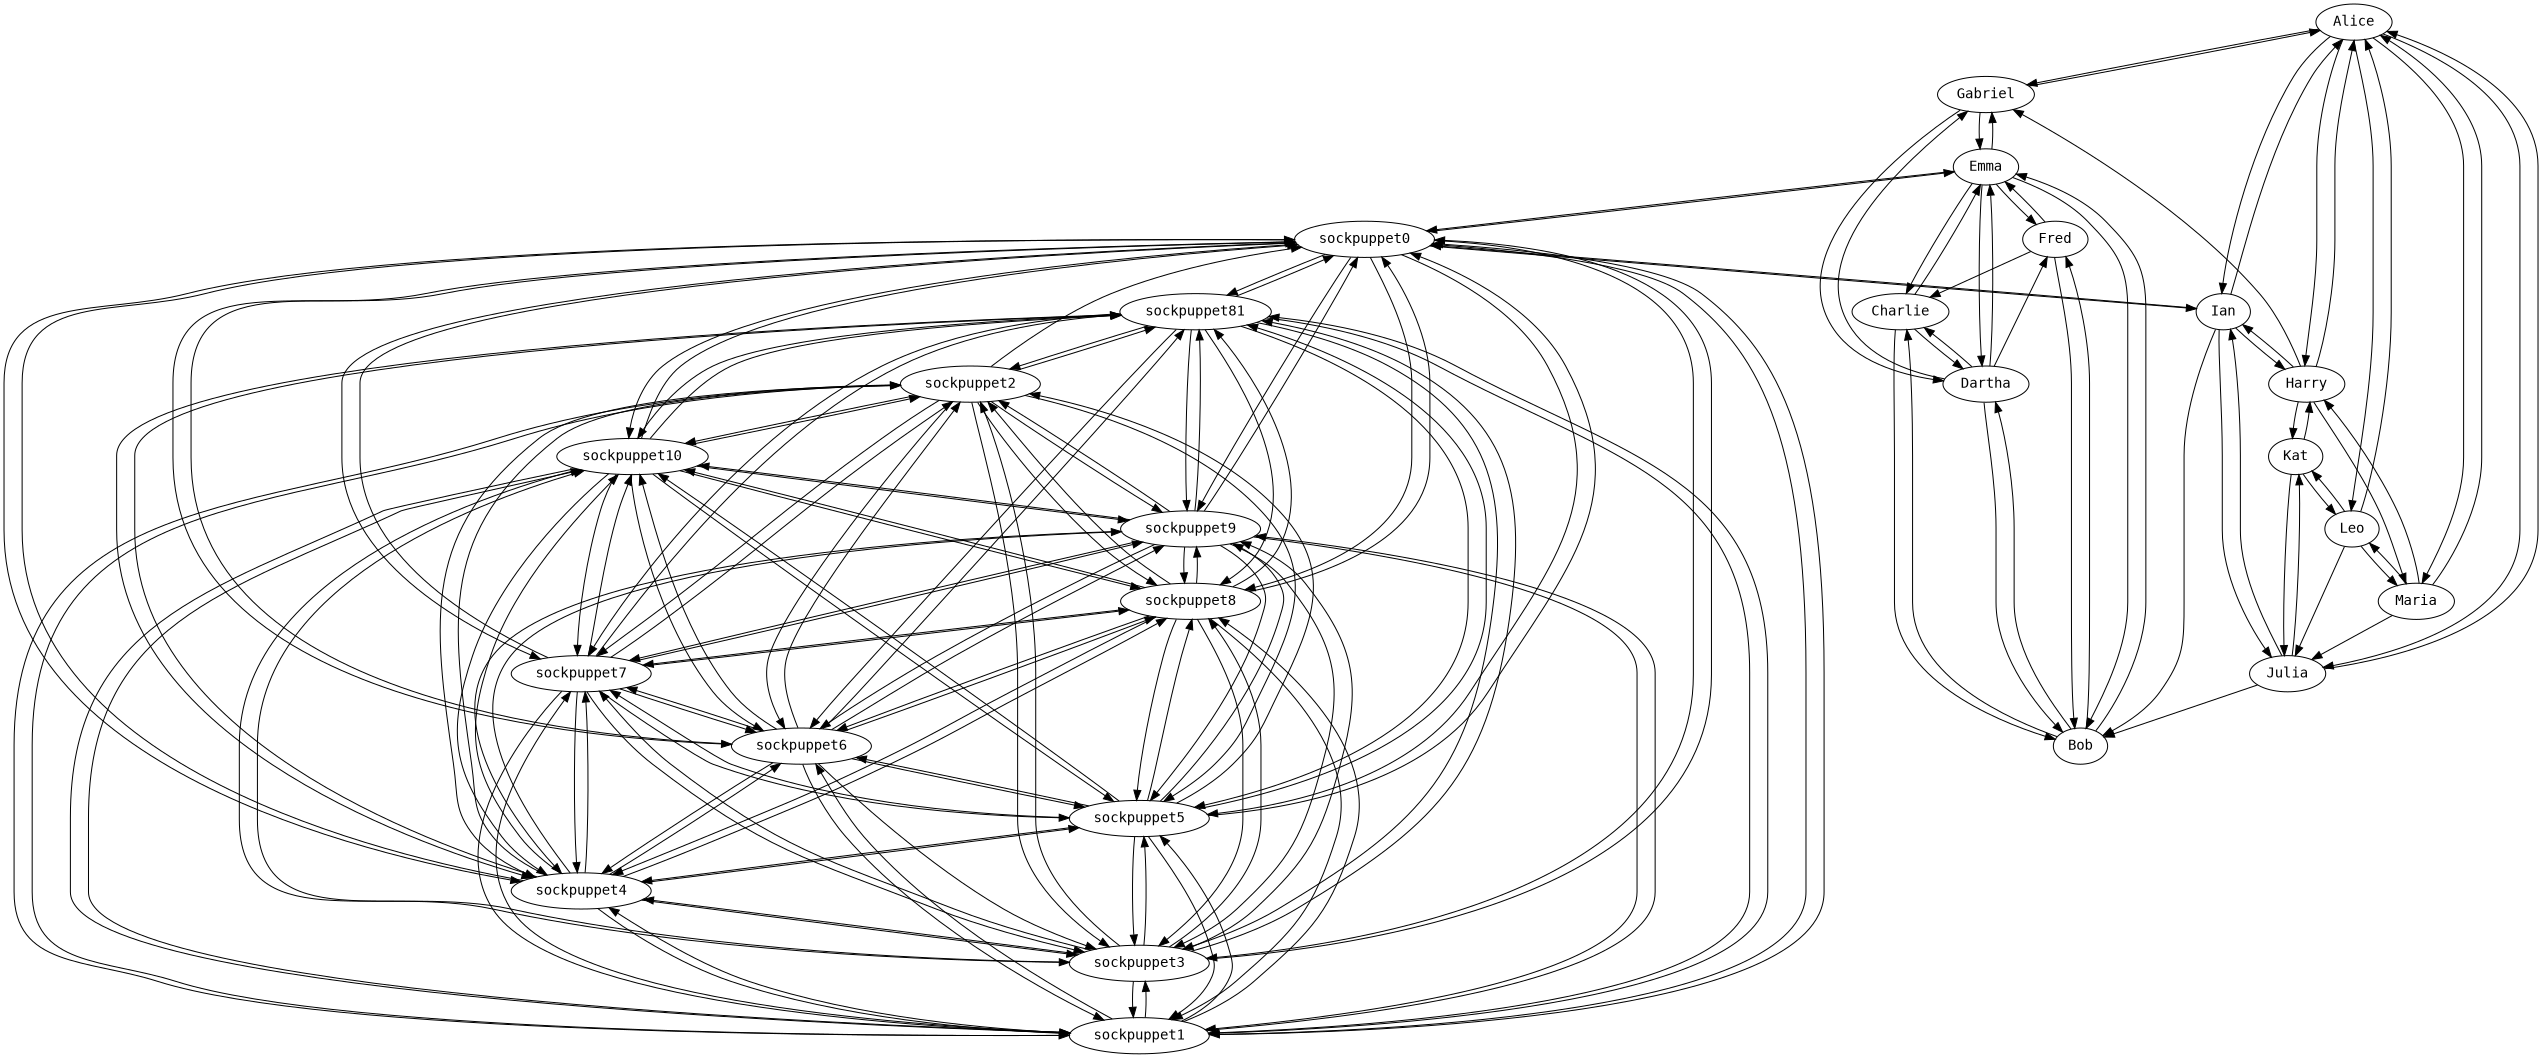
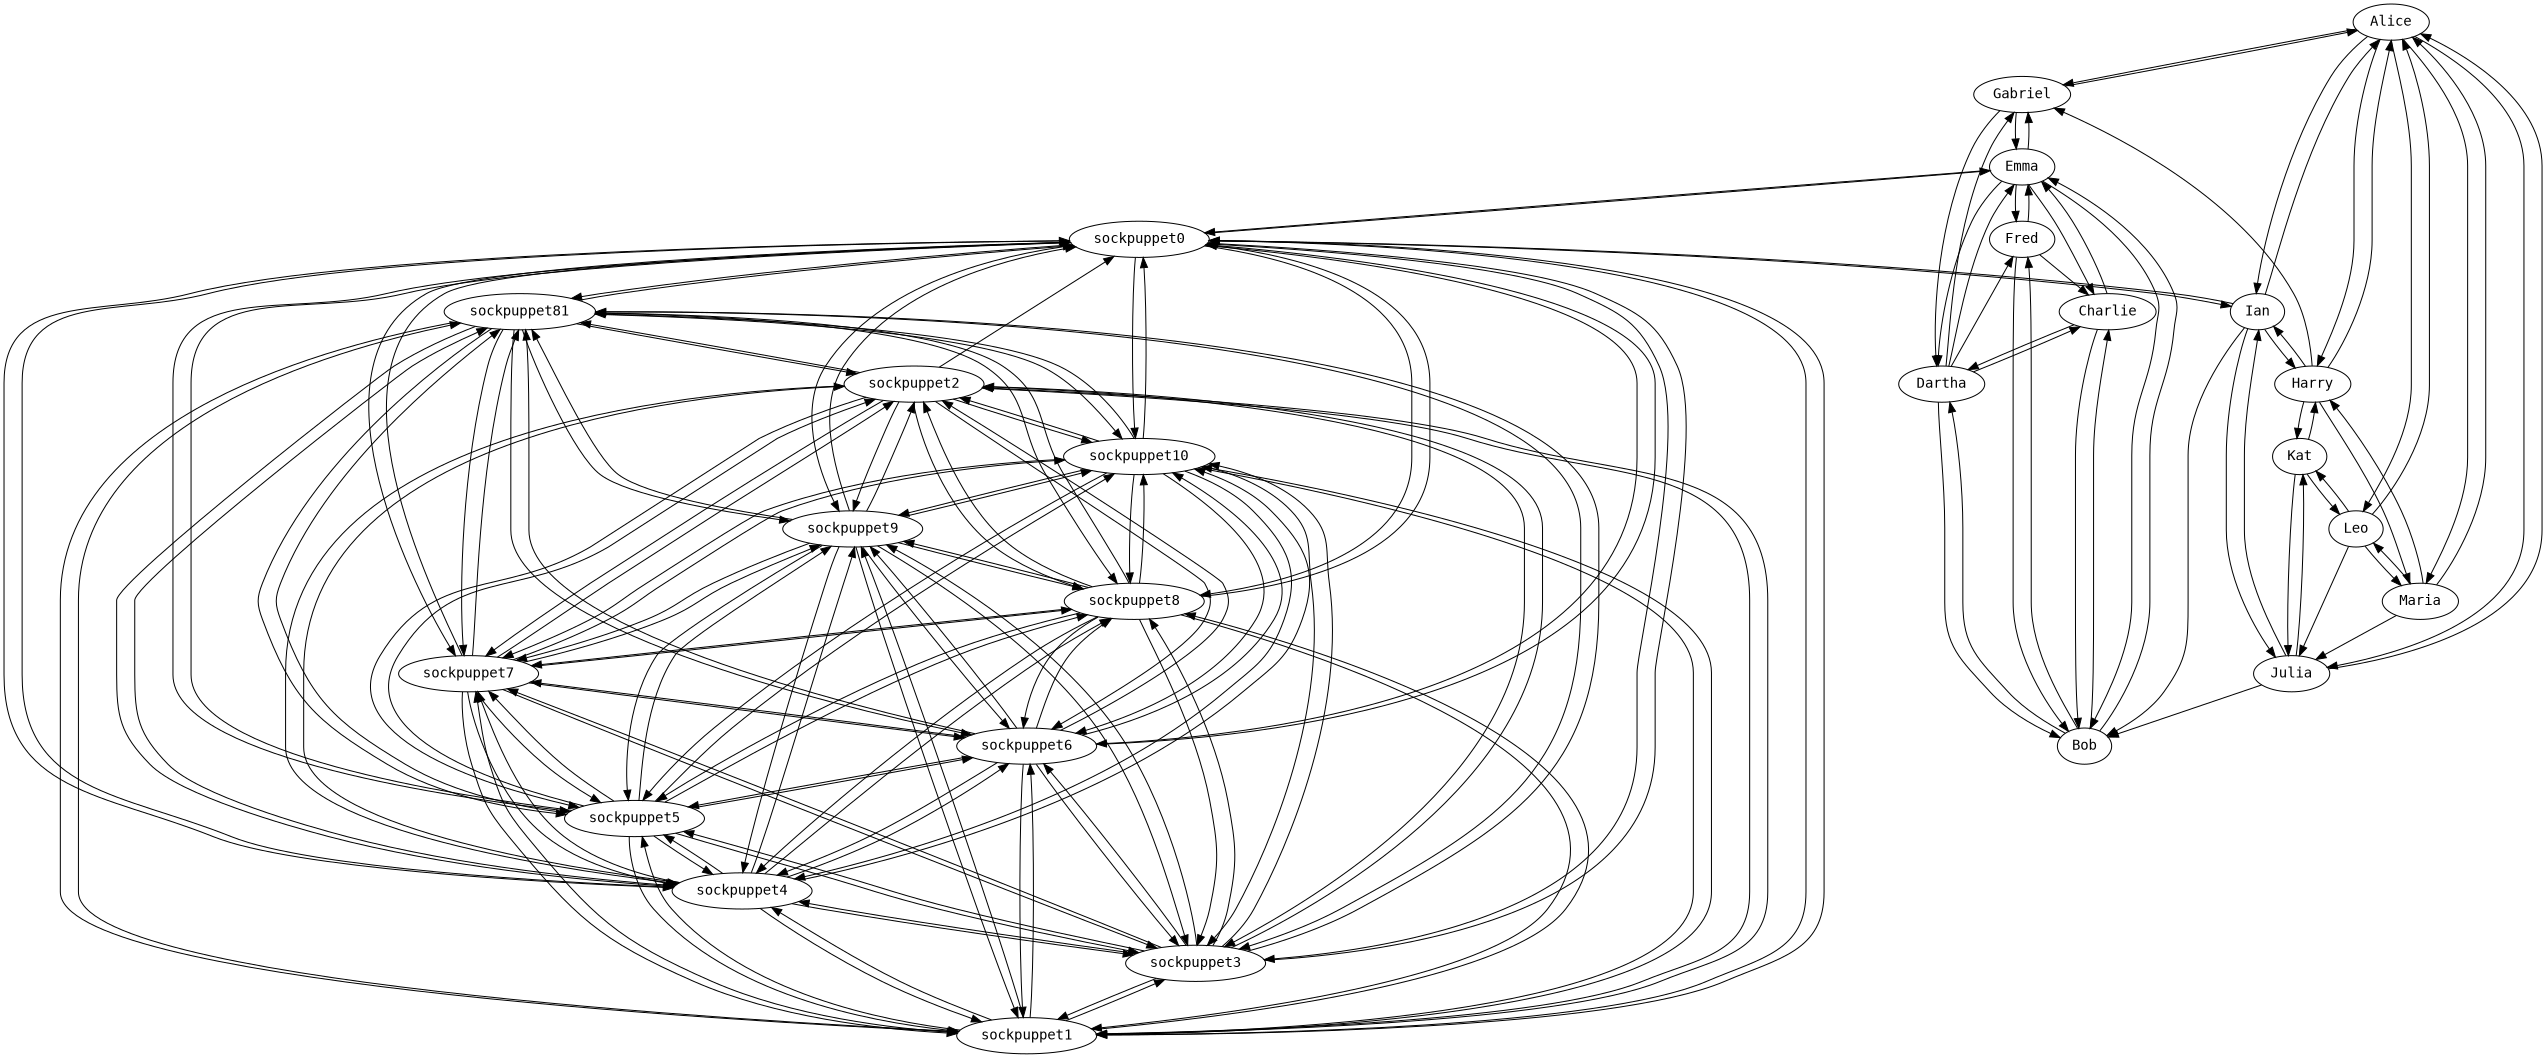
none -> (1120, 857)
